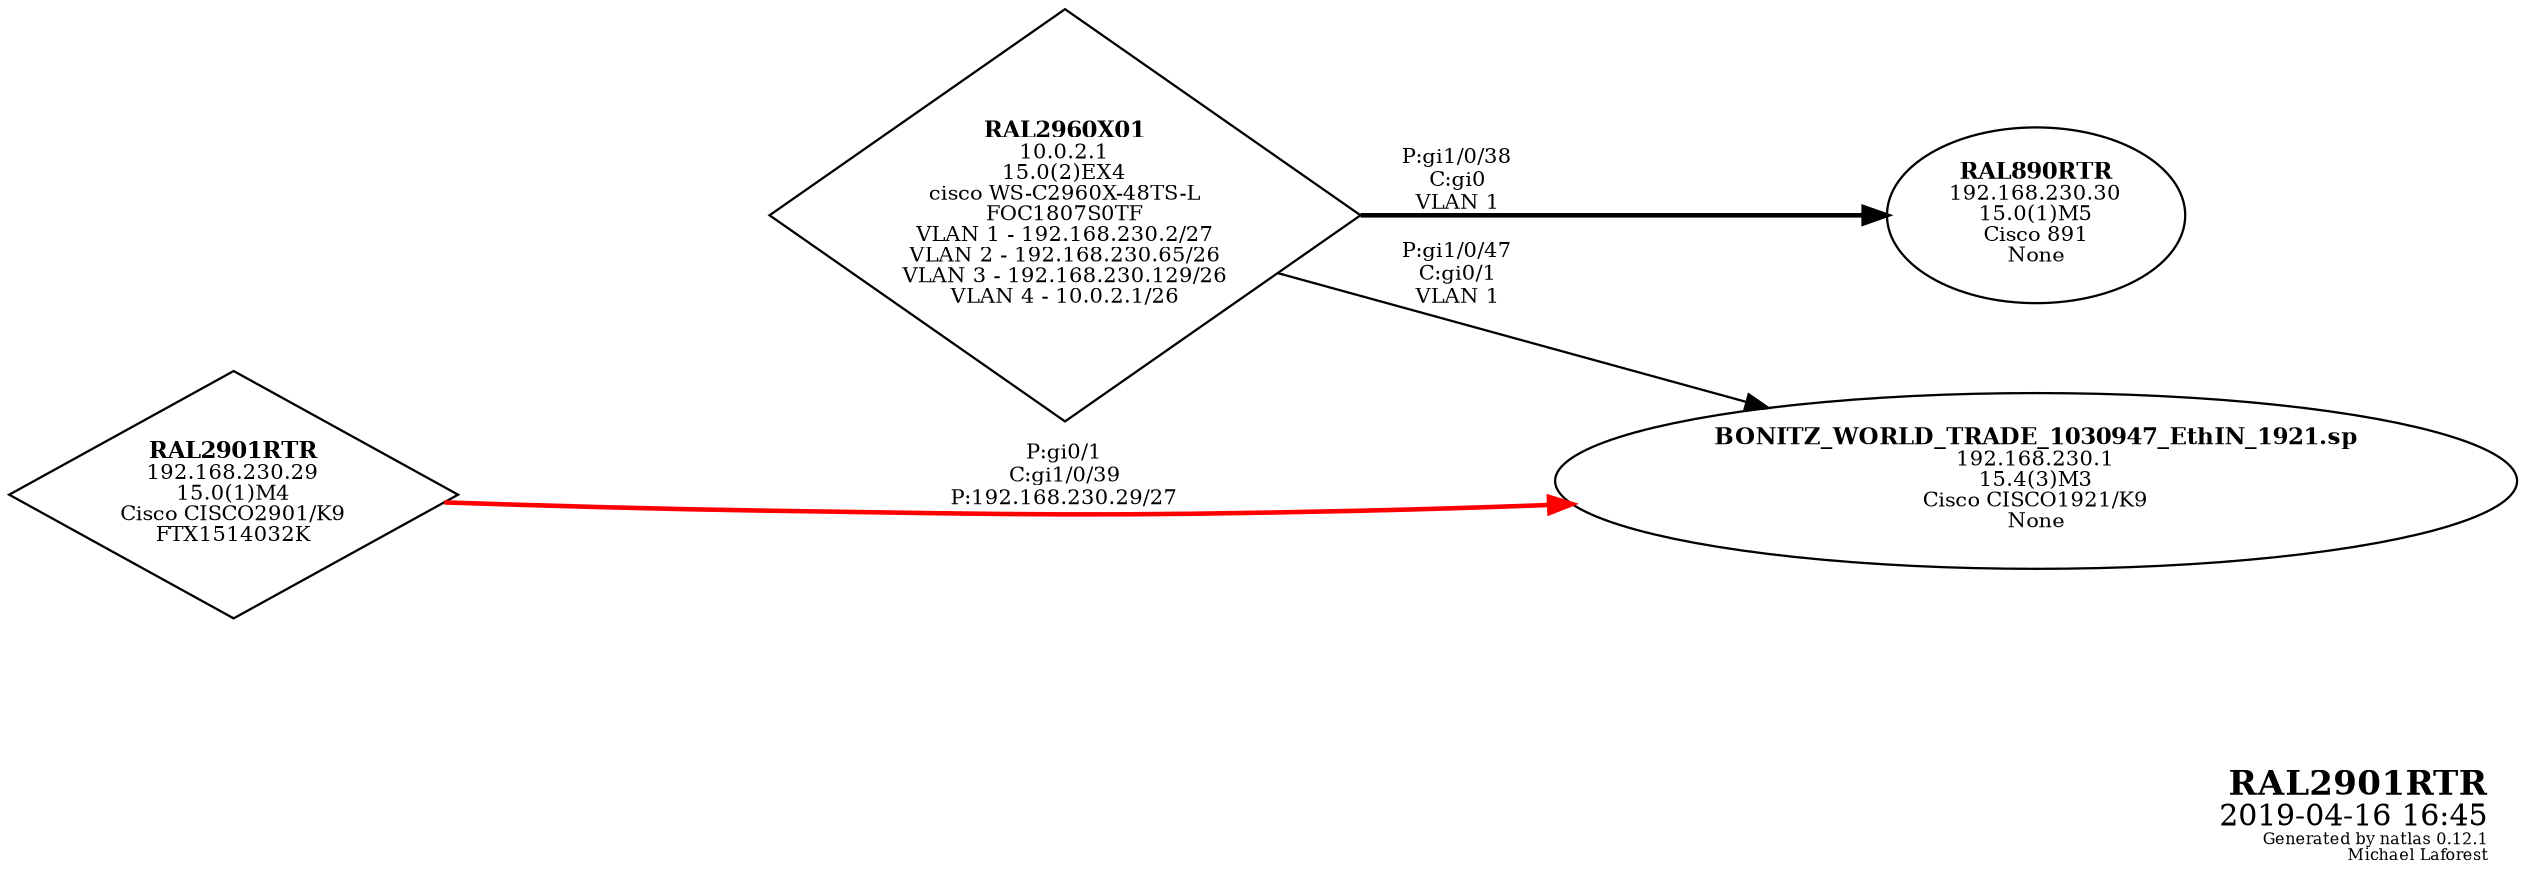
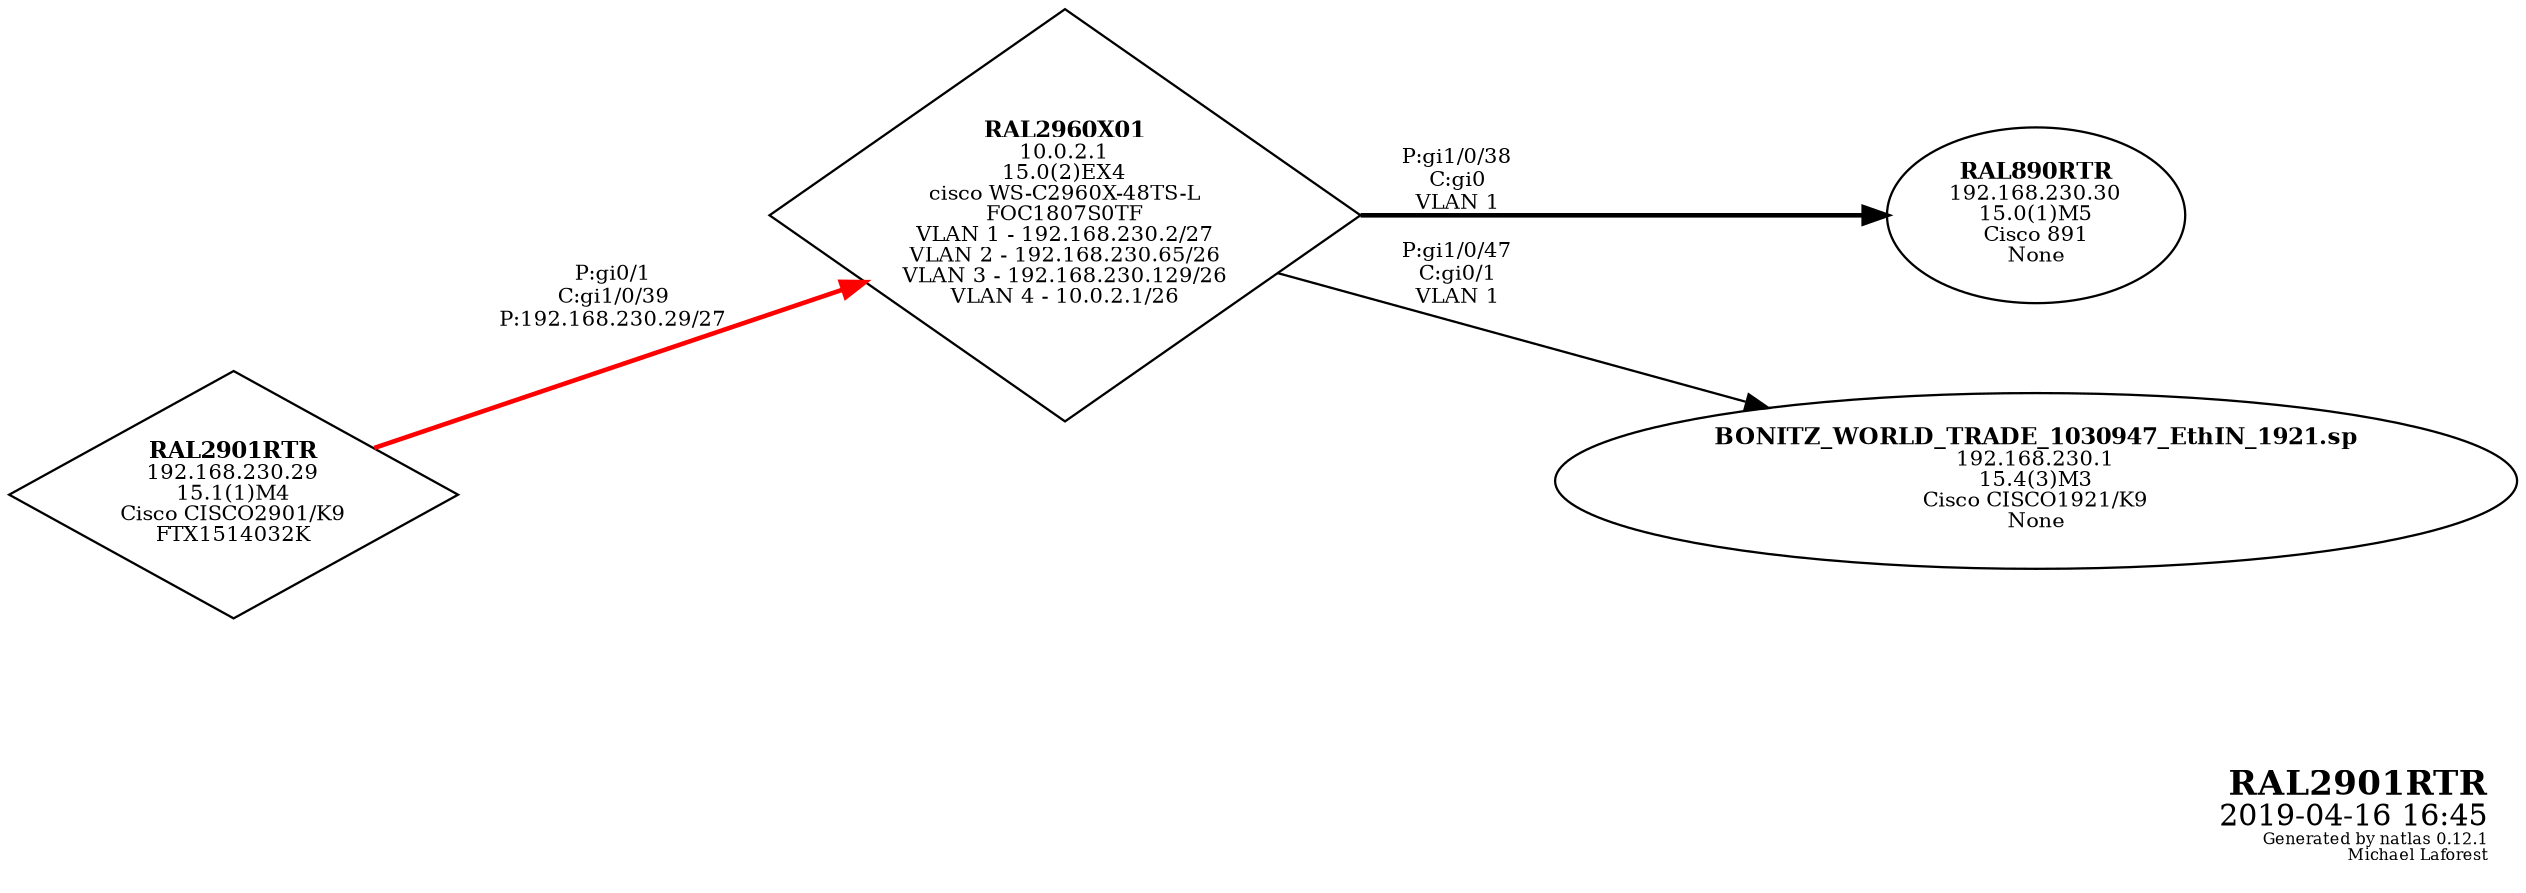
(234, 494) -> (234, 494)
(997, 514) -> (608, 369)
